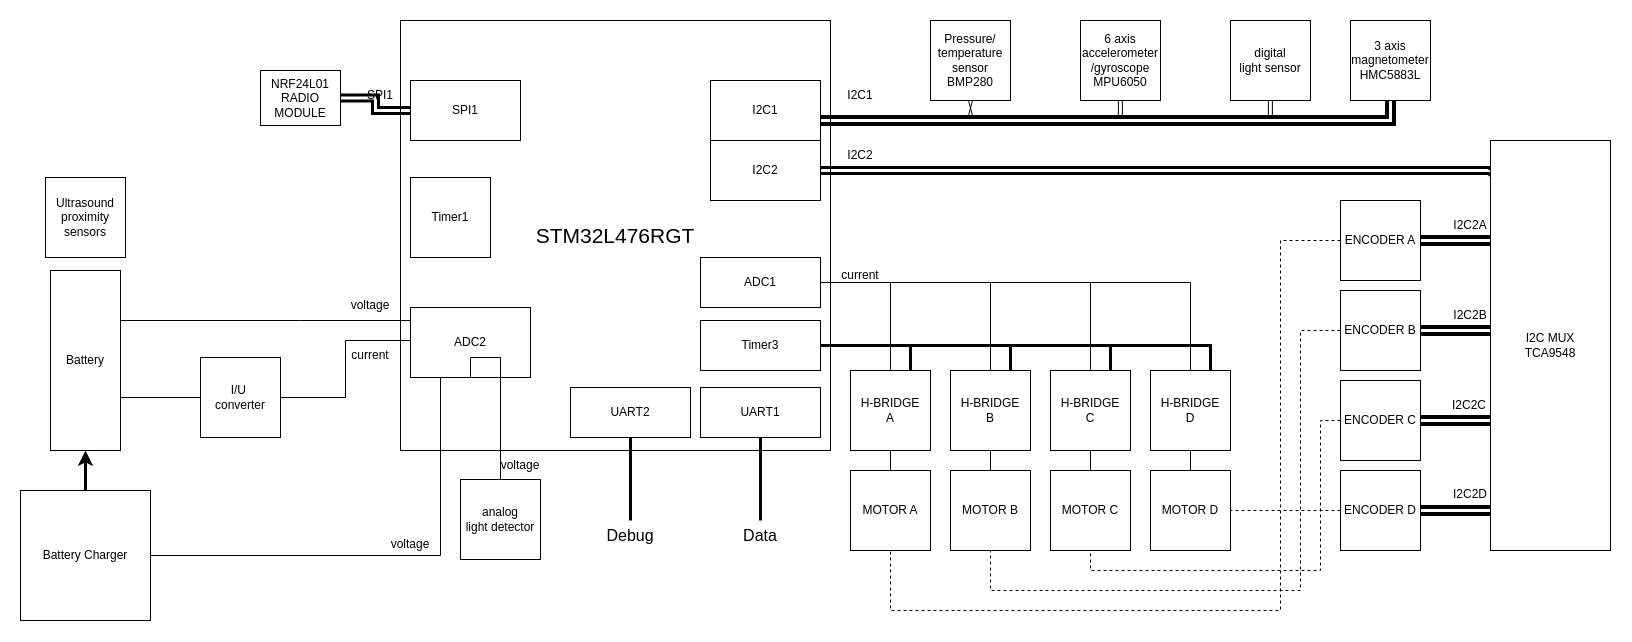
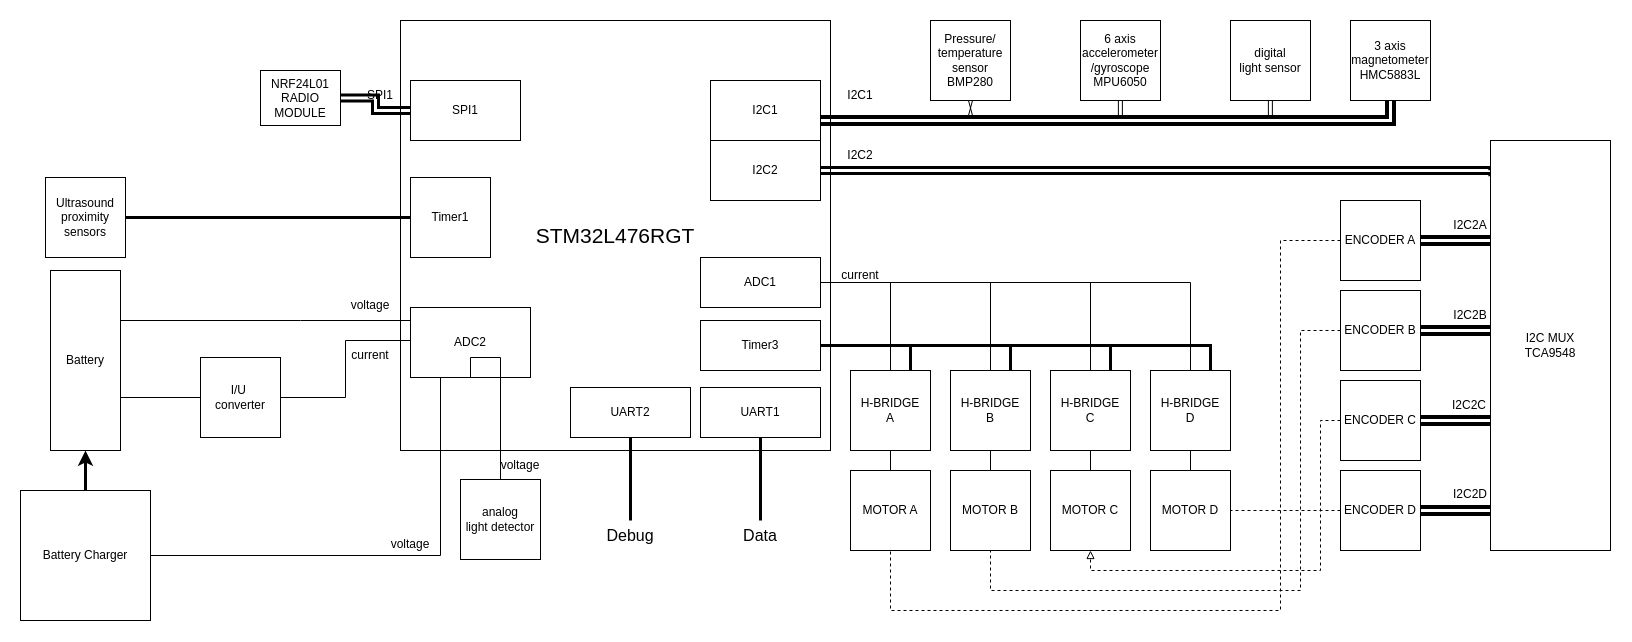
none -> (268, 218)
(1091, 556) -> (1091, 560)
